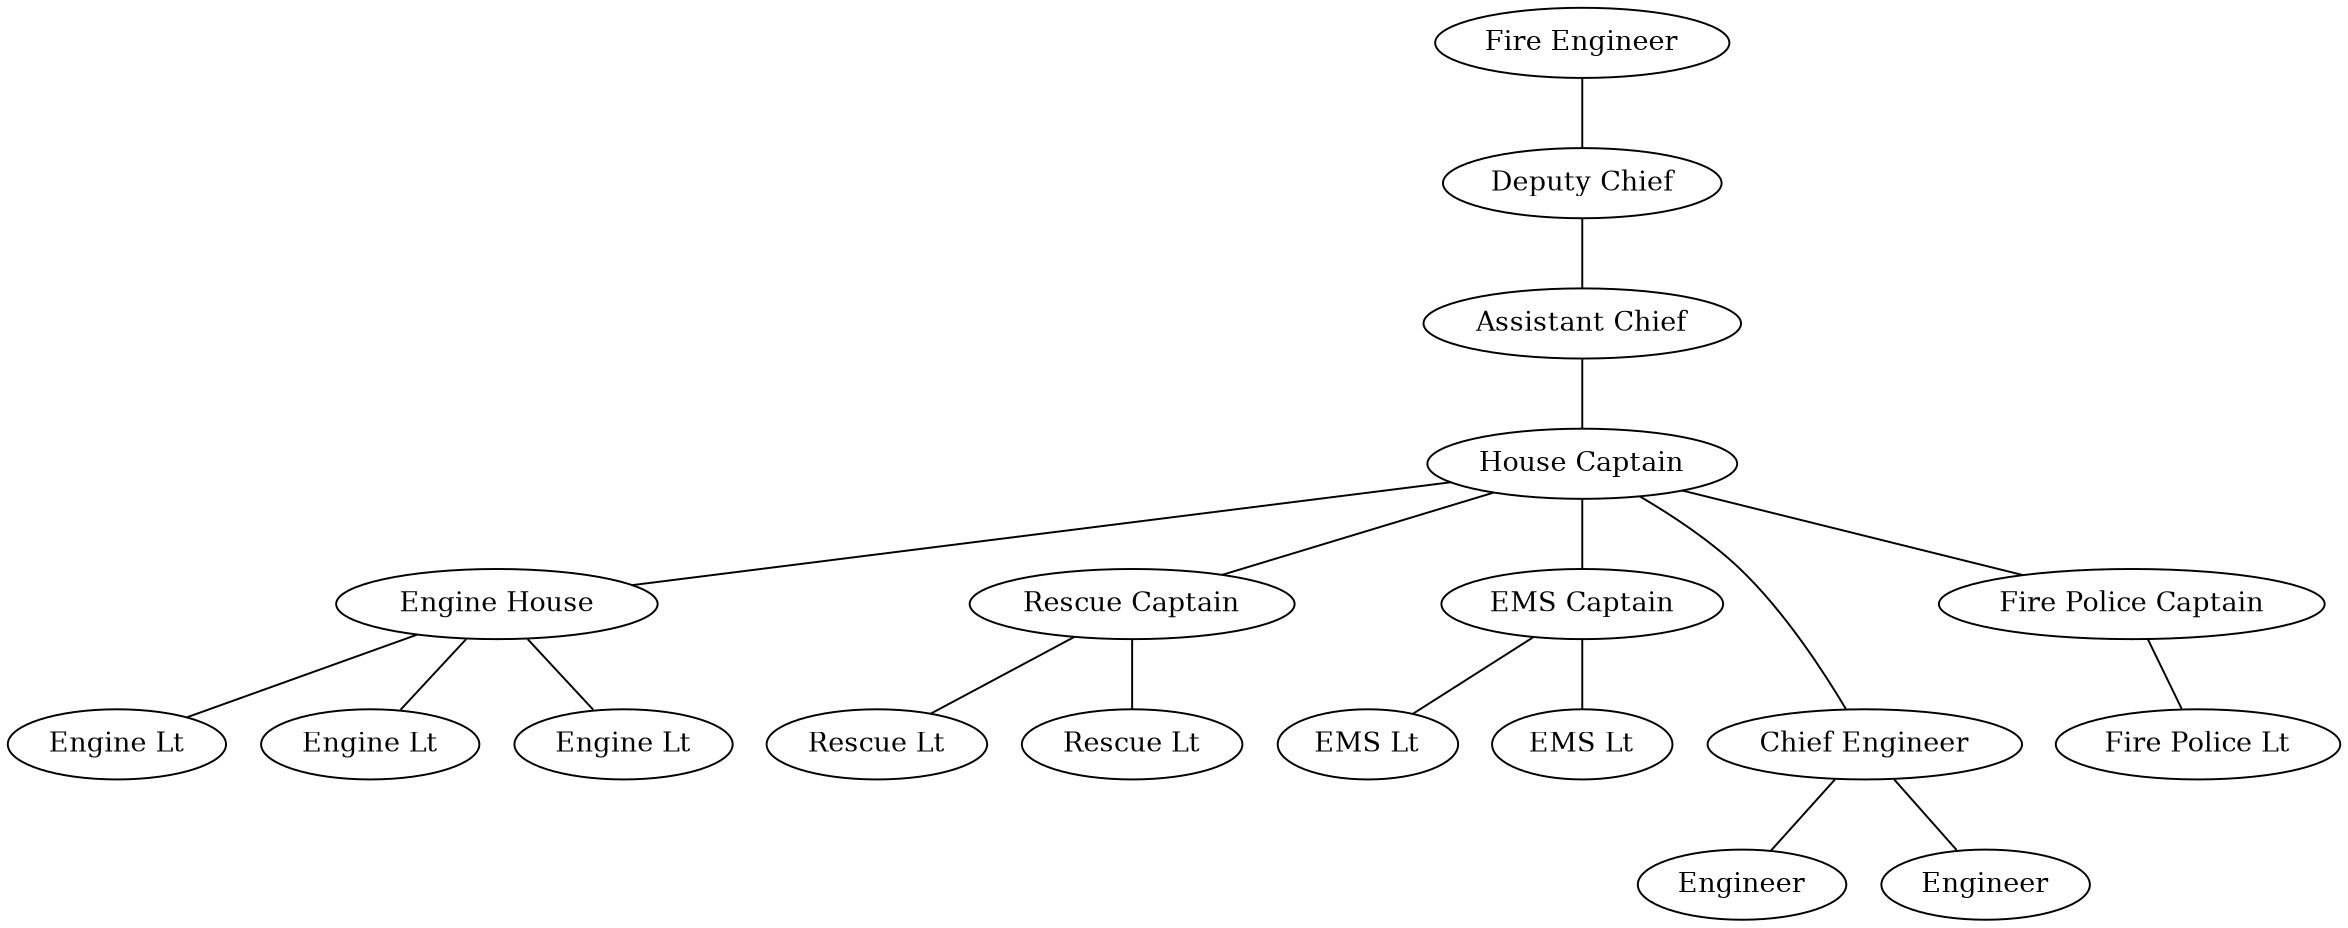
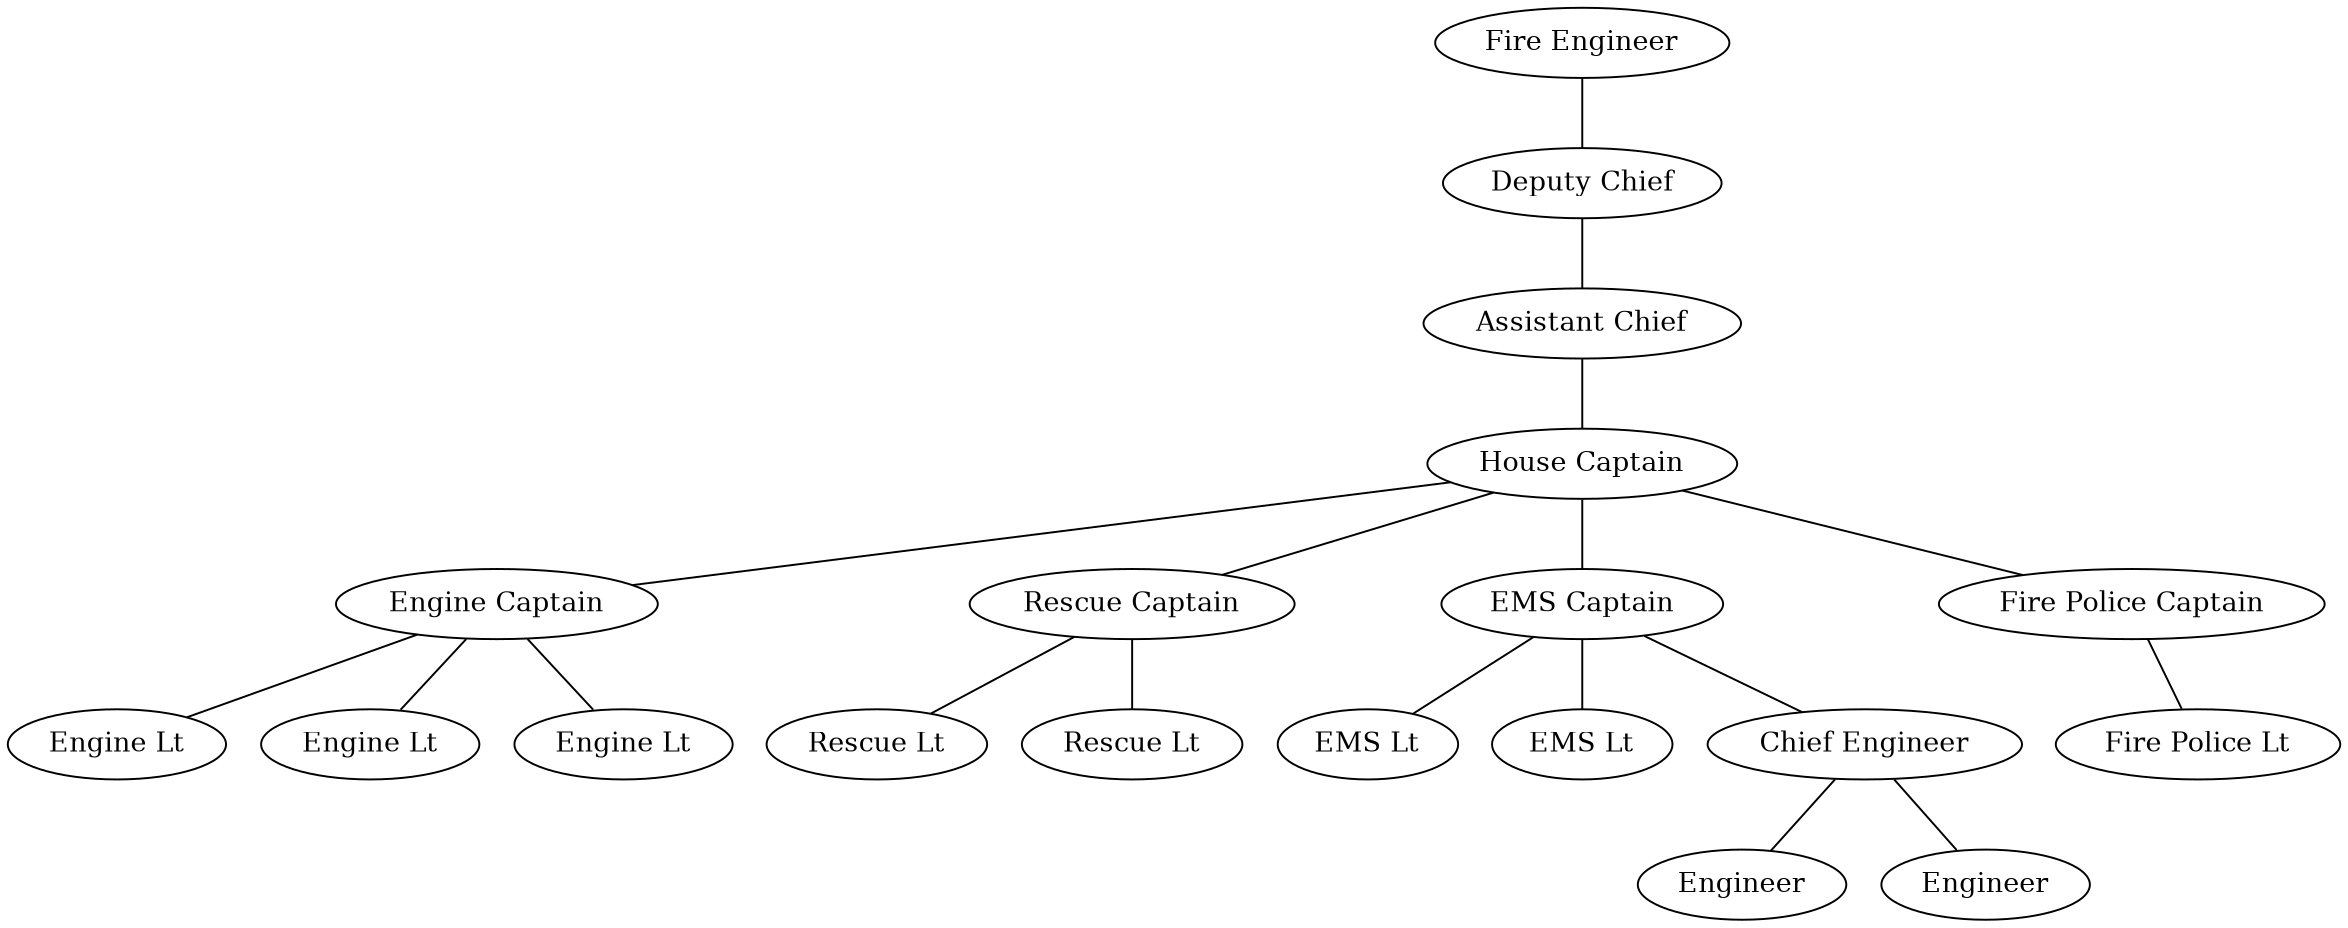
(1758, 588) -> (1723, 674)
(497, 604) -> (497, 604)
